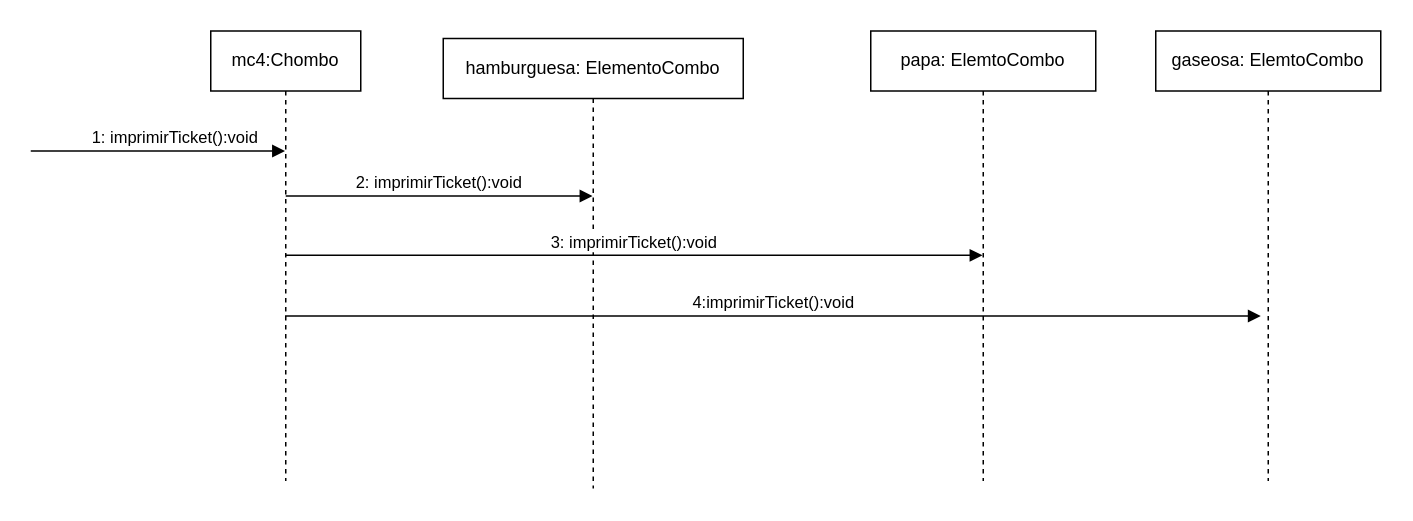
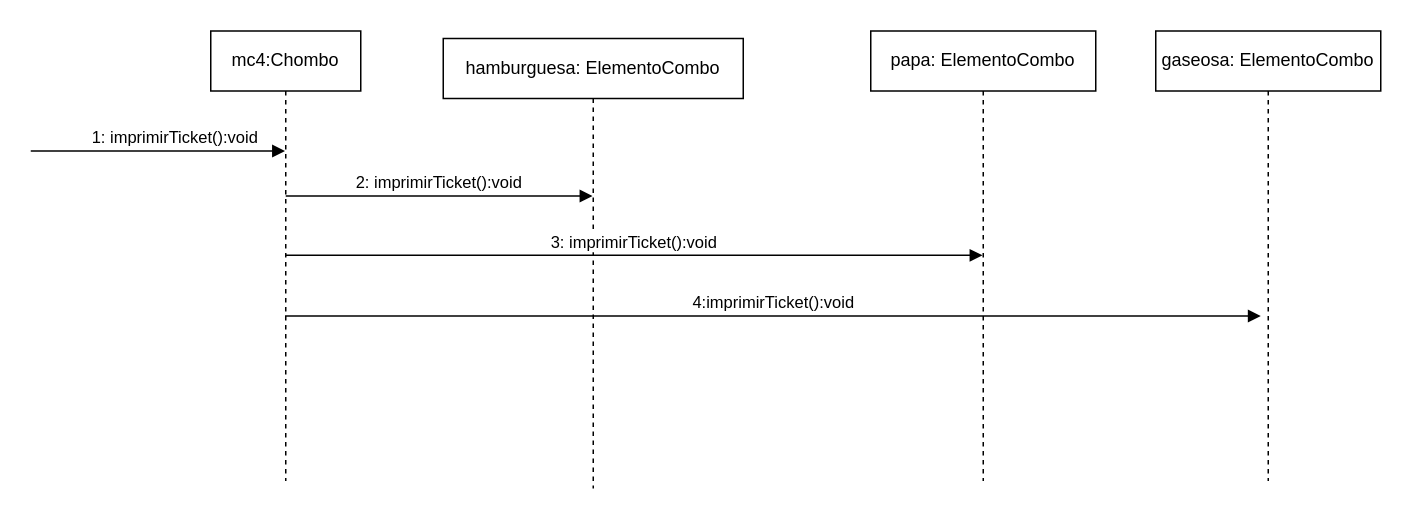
(983, 61) -> (983, 61)
(1268, 61) -> (1268, 61)
